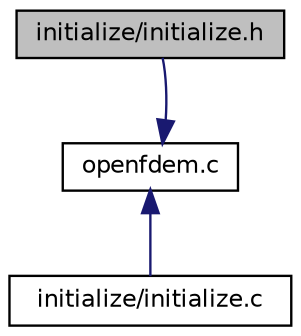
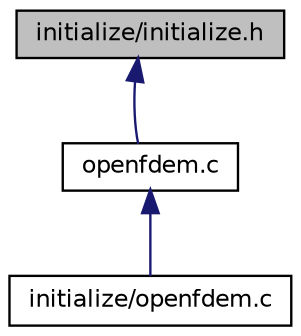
(166, 89) -> (135, 113)
(150, 301) -> (150, 301)
